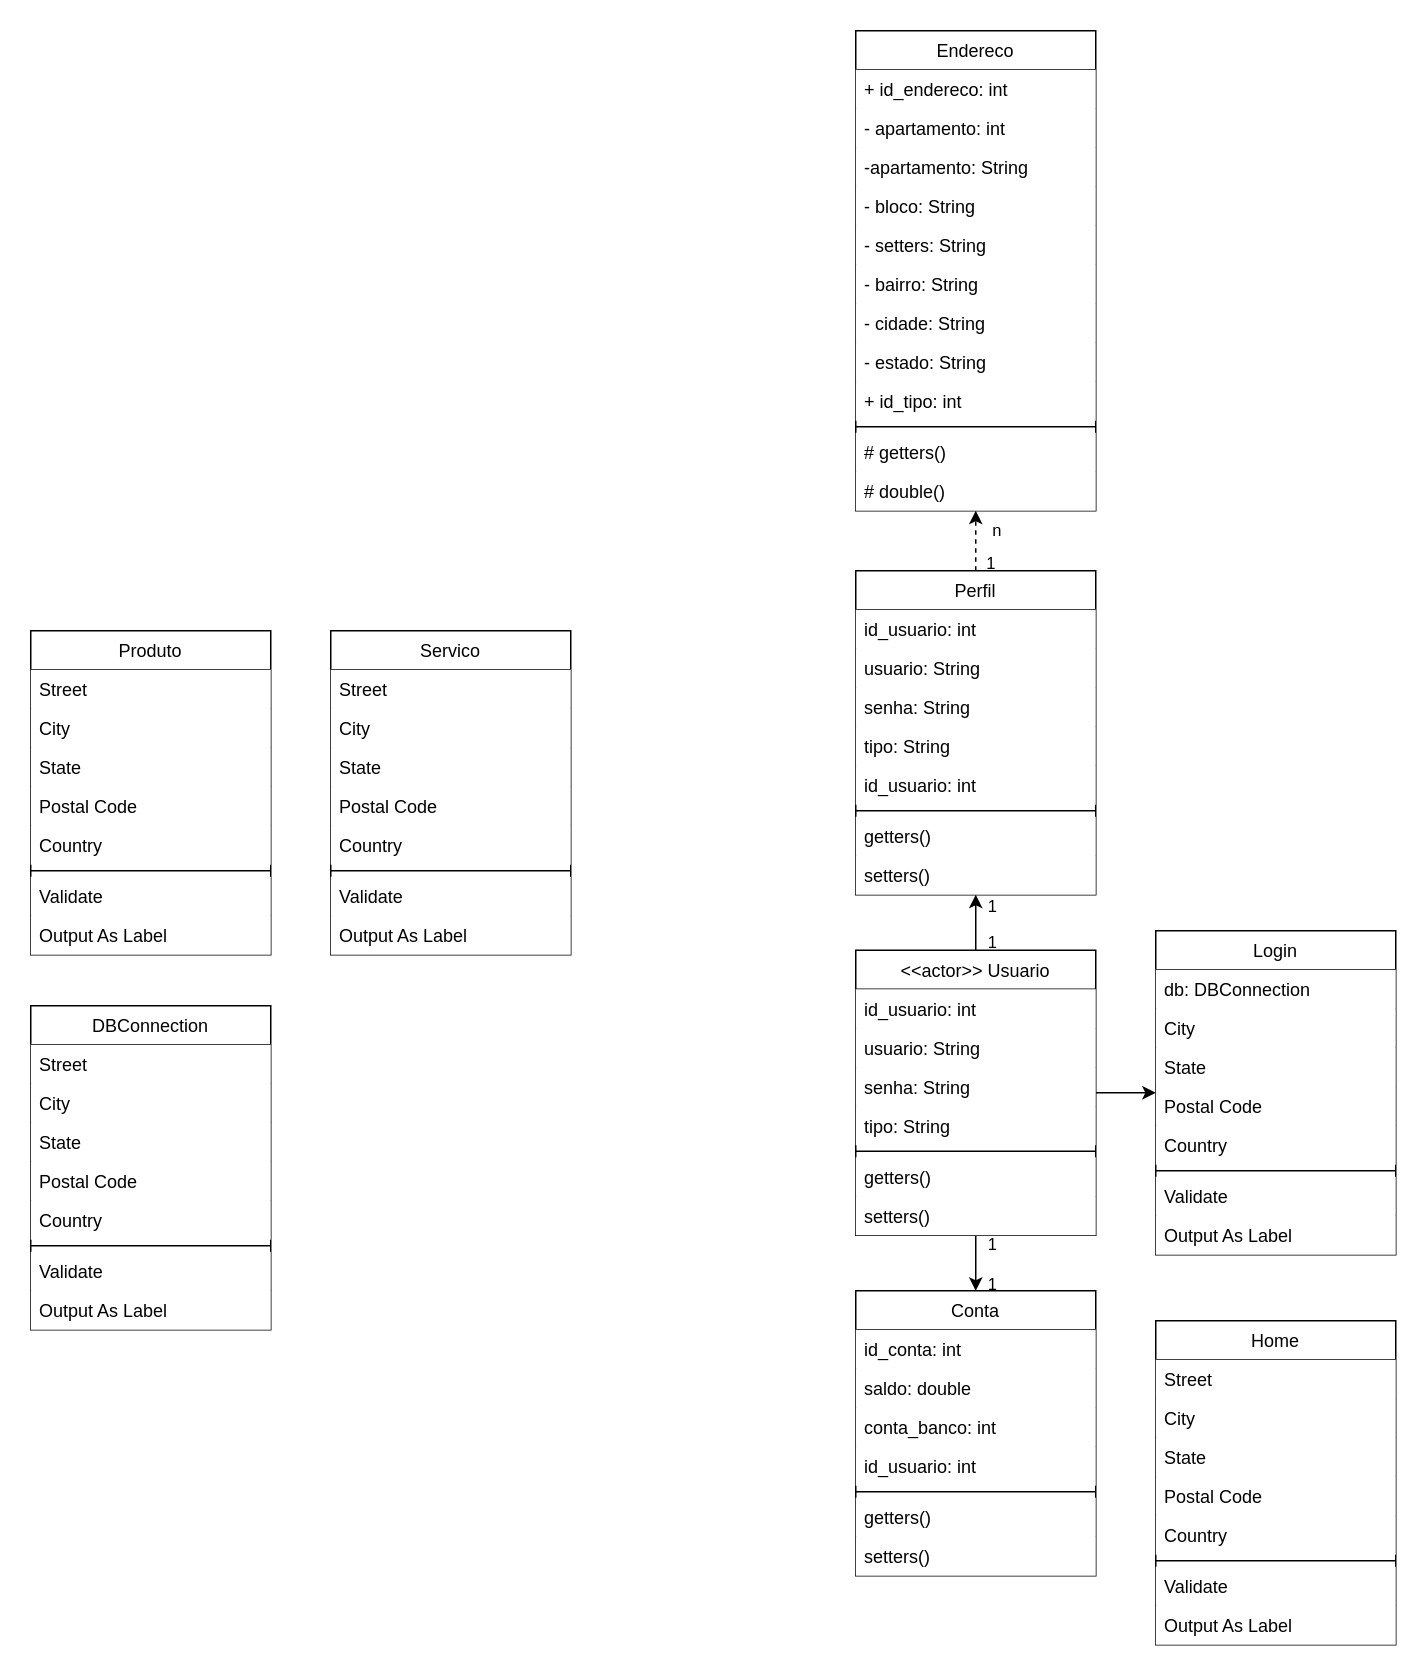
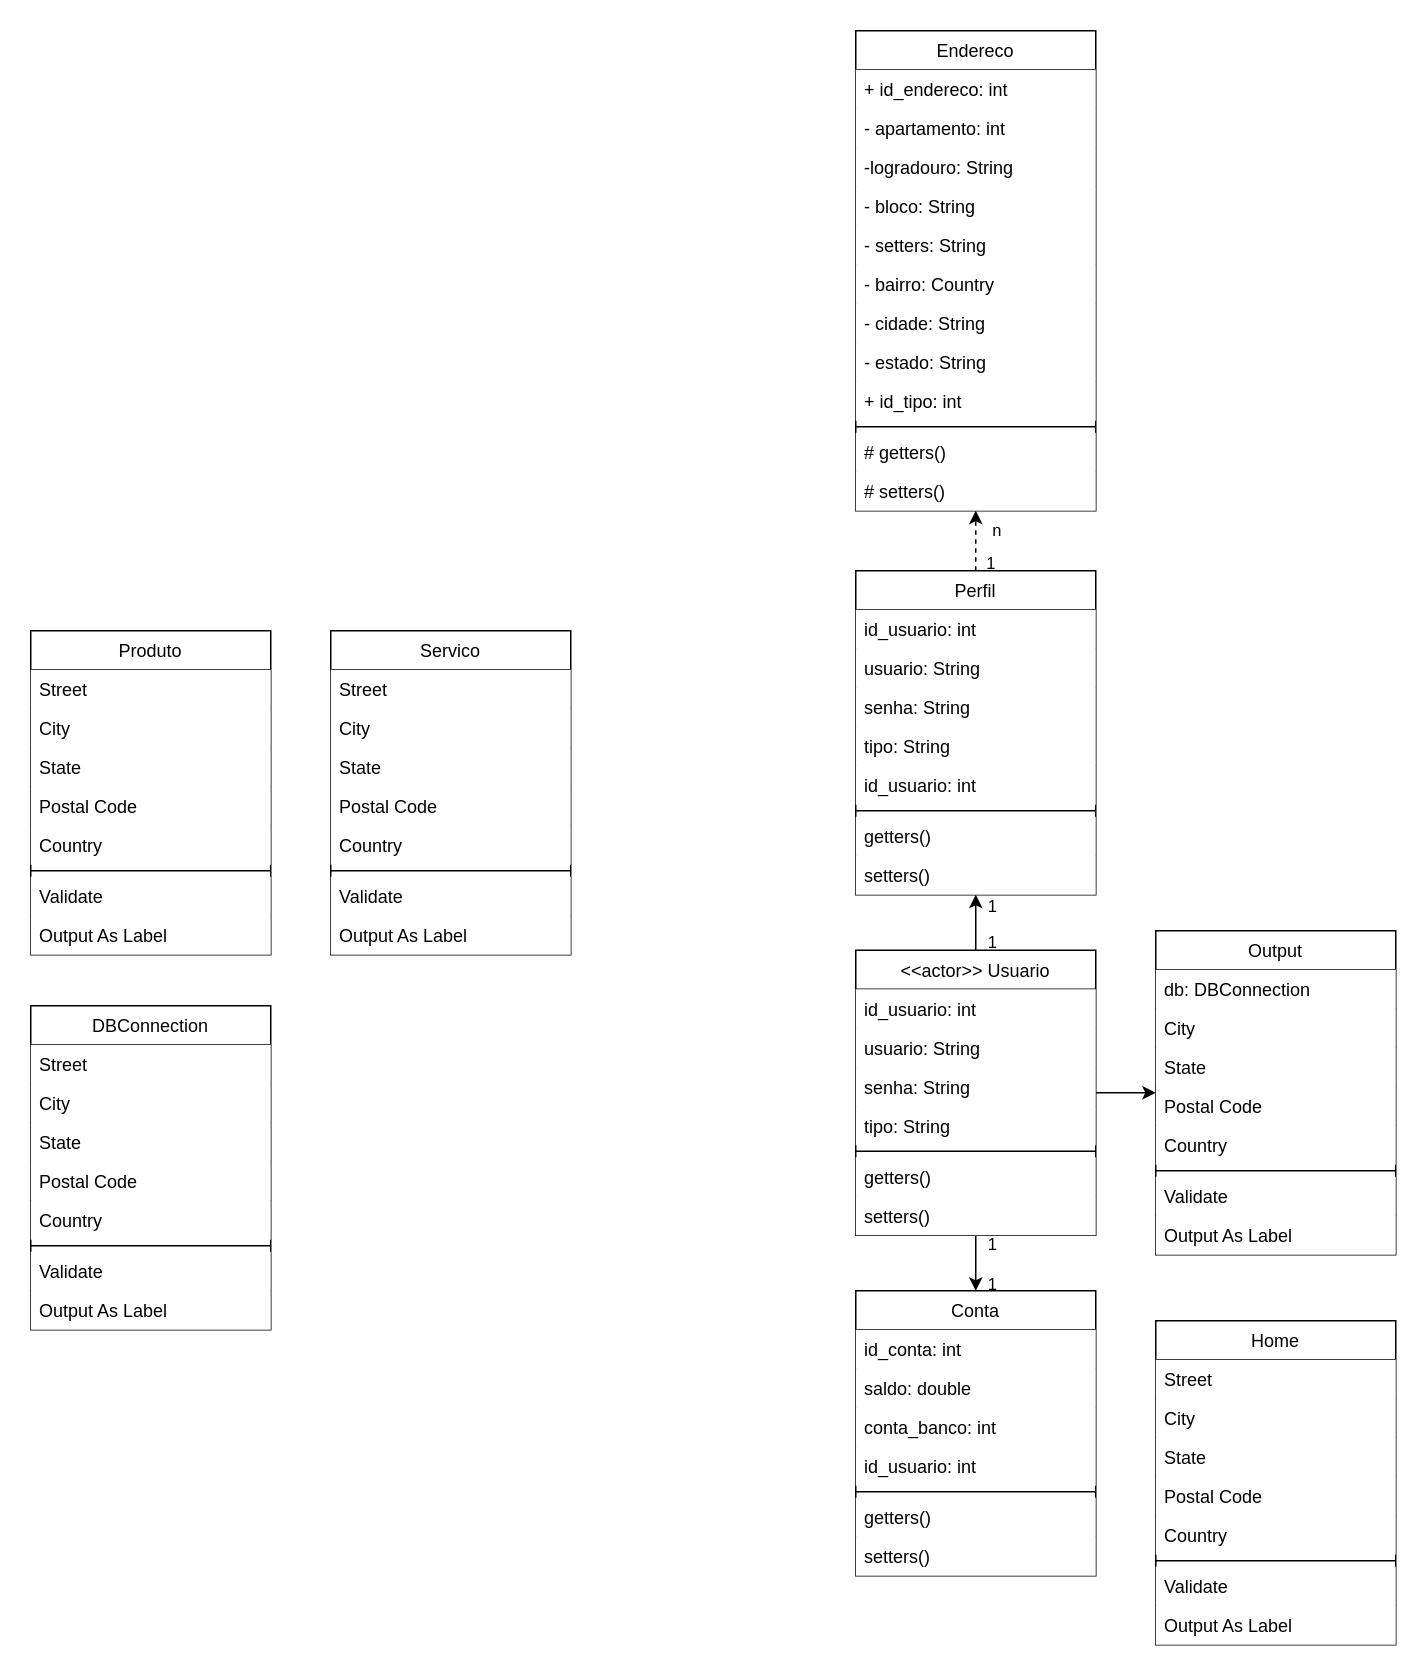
(958, 168) -> (950, 168)
(933, 285) -> (940, 285)
(910, 492) -> (917, 492)
(1275, 951) -> (1275, 951)
